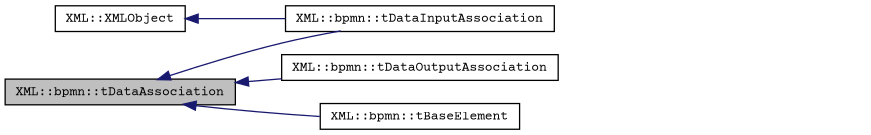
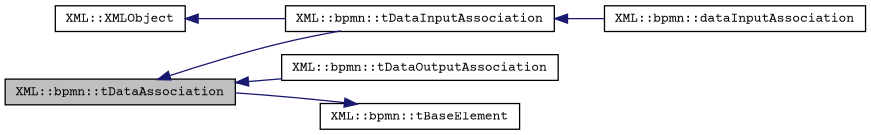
none -> (735, 19)
(258, 112) -> (290, 97)
